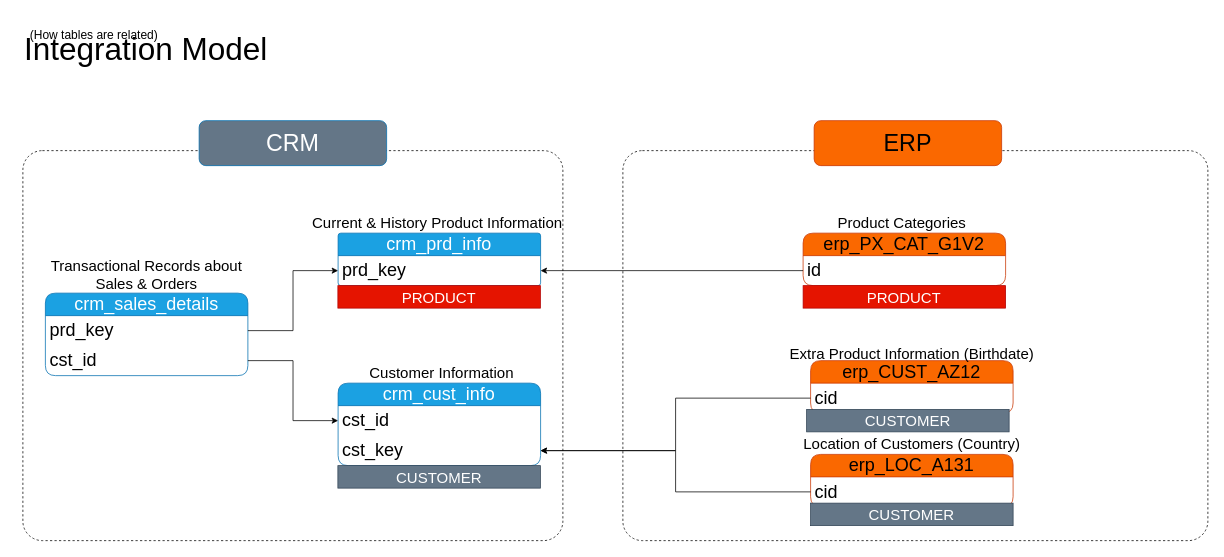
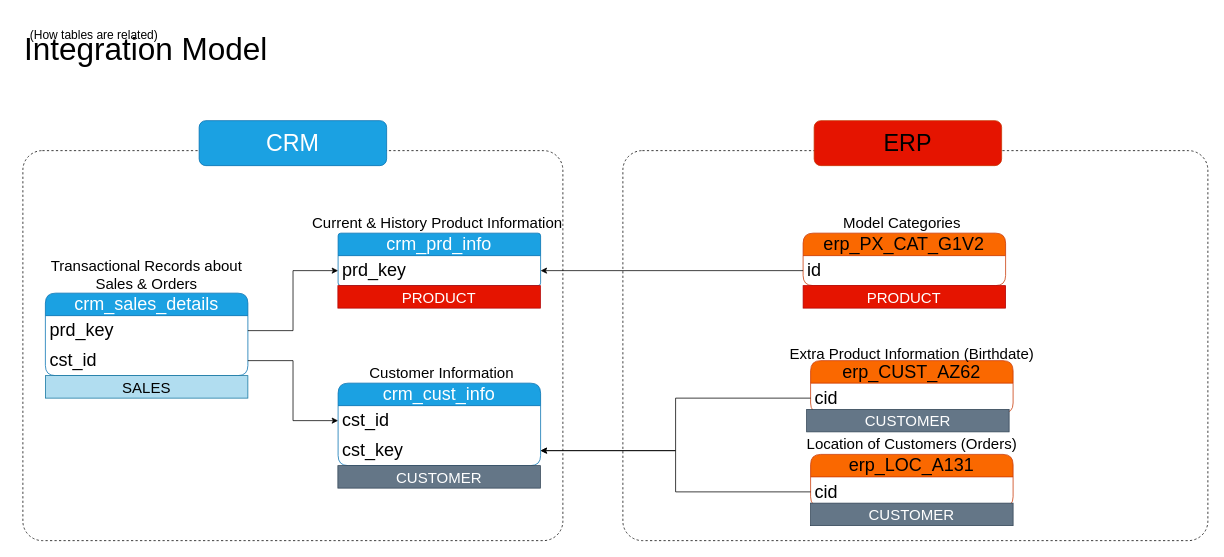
(293, 143) -> (293, 143)
(908, 143) -> (908, 143)
(904, 222) -> (904, 222)
(912, 372) -> (912, 372)
none -> (147, 387)
(912, 443) -> (912, 443)
